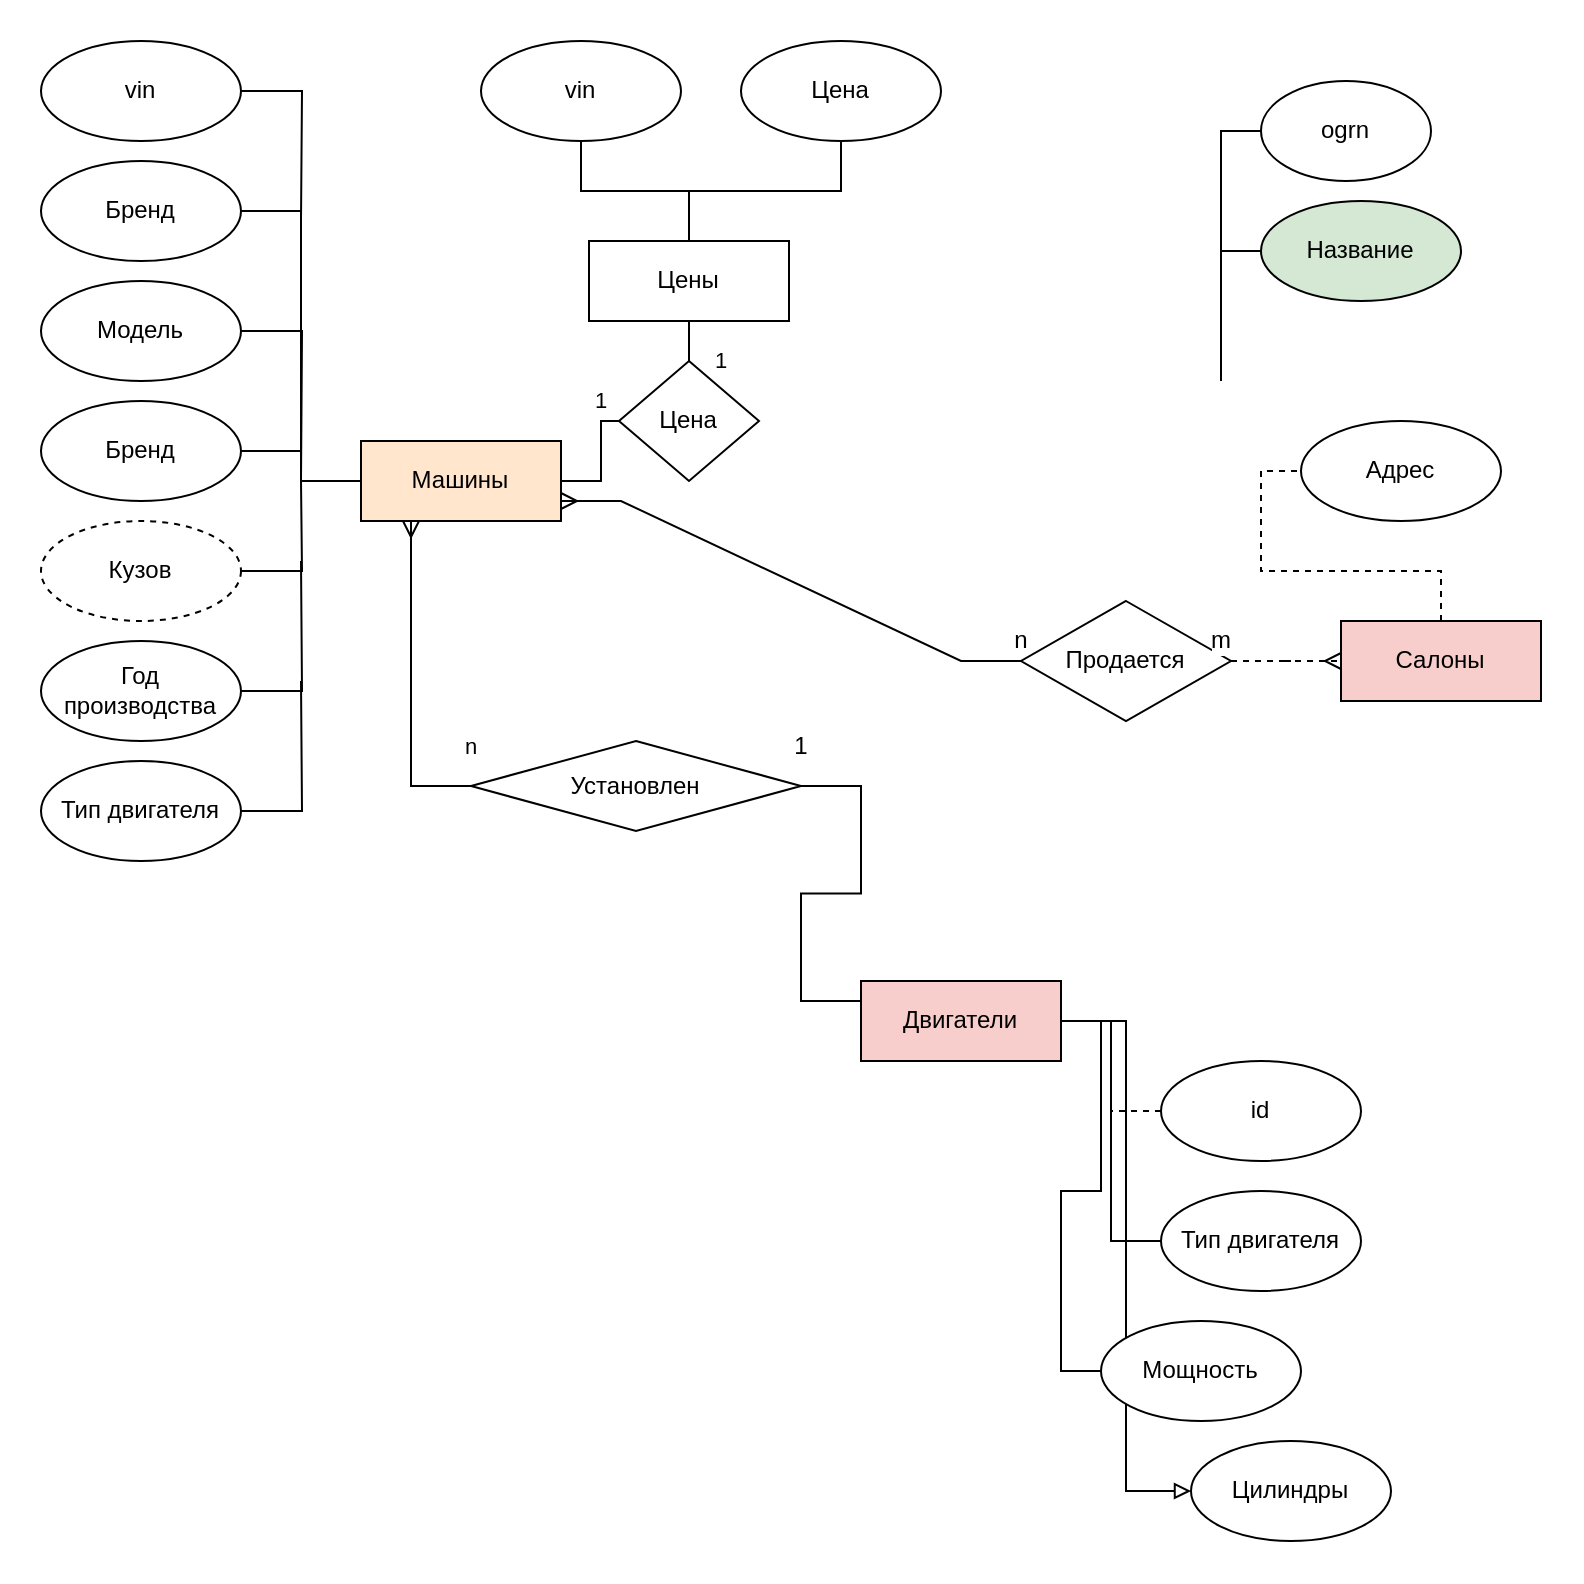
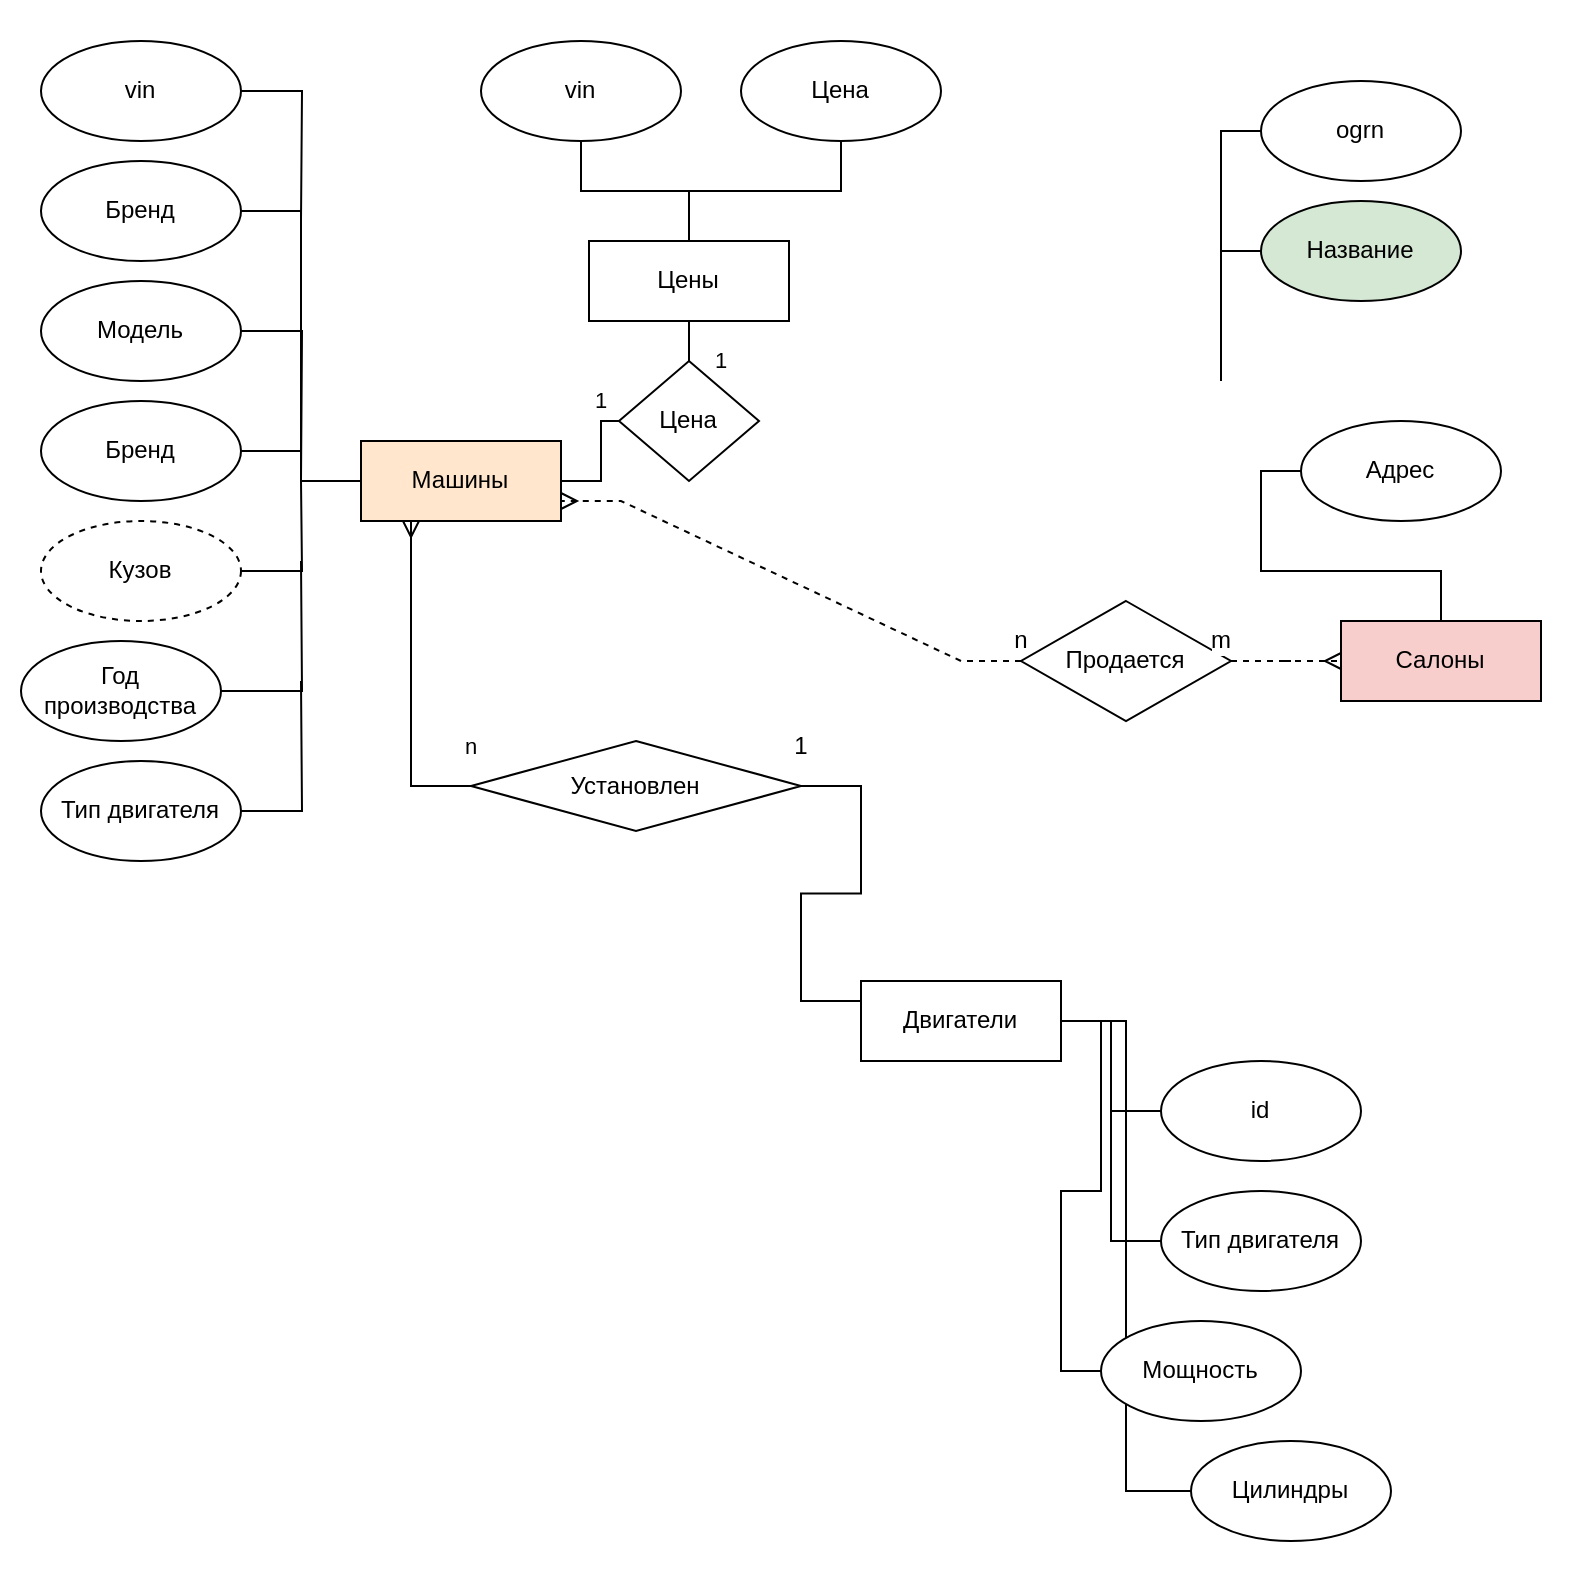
(1346, 131) -> (1361, 131)
(1304, 571) -> (1304, 571)
(790, 580) -> (790, 580)
(141, 691) -> (121, 691)
(961, 1021) -> (961, 1021)
(1143, 1111) -> (1143, 1111)
(1173, 1491) -> (1180, 1491)
